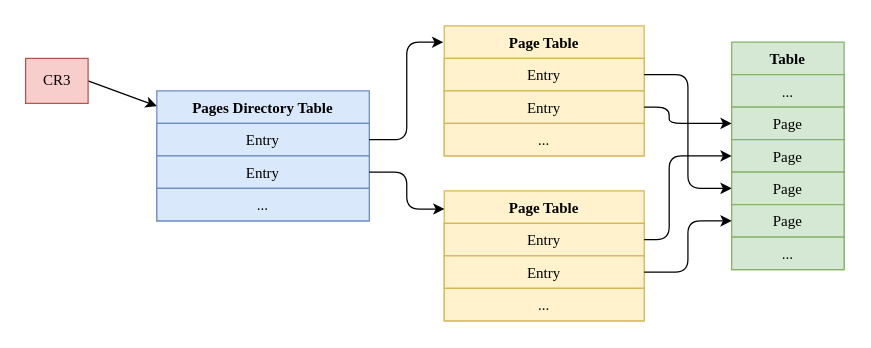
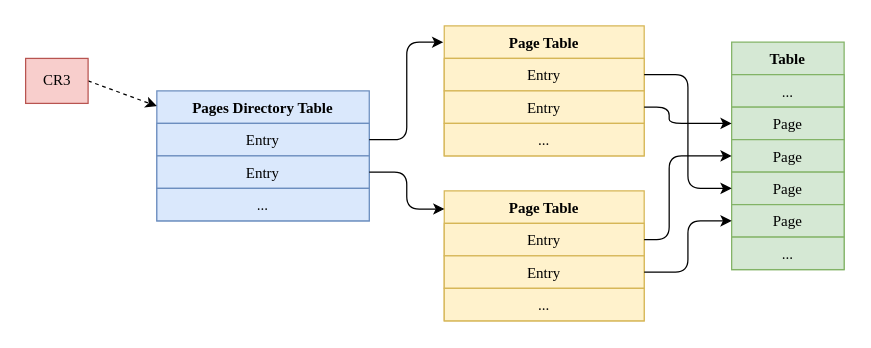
(117, 91) -> (117, 91)
